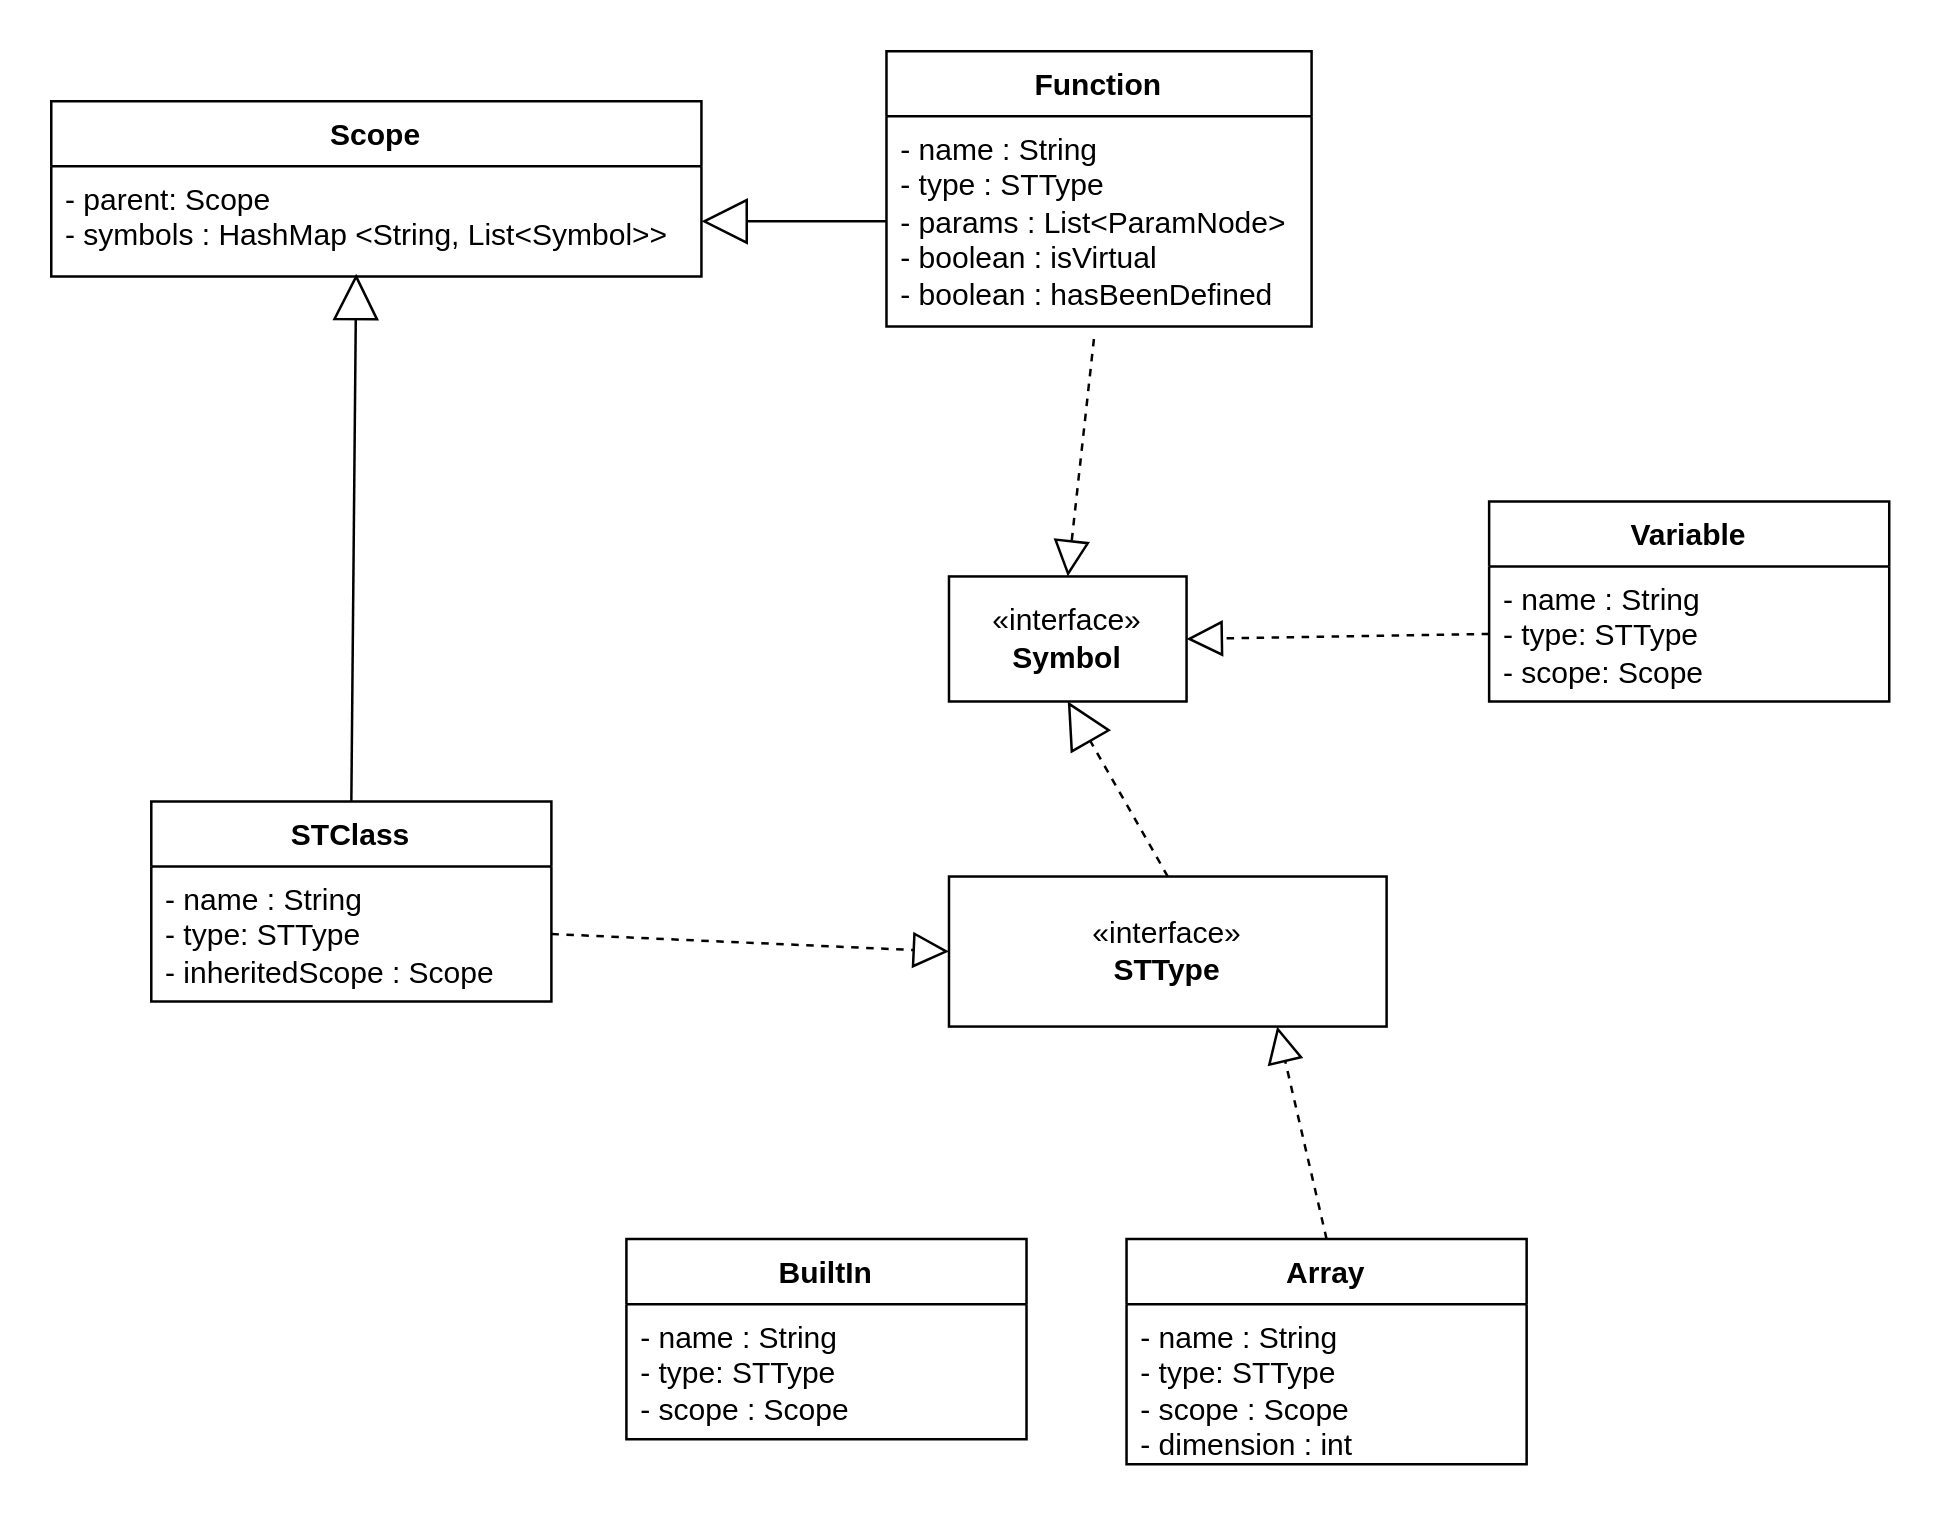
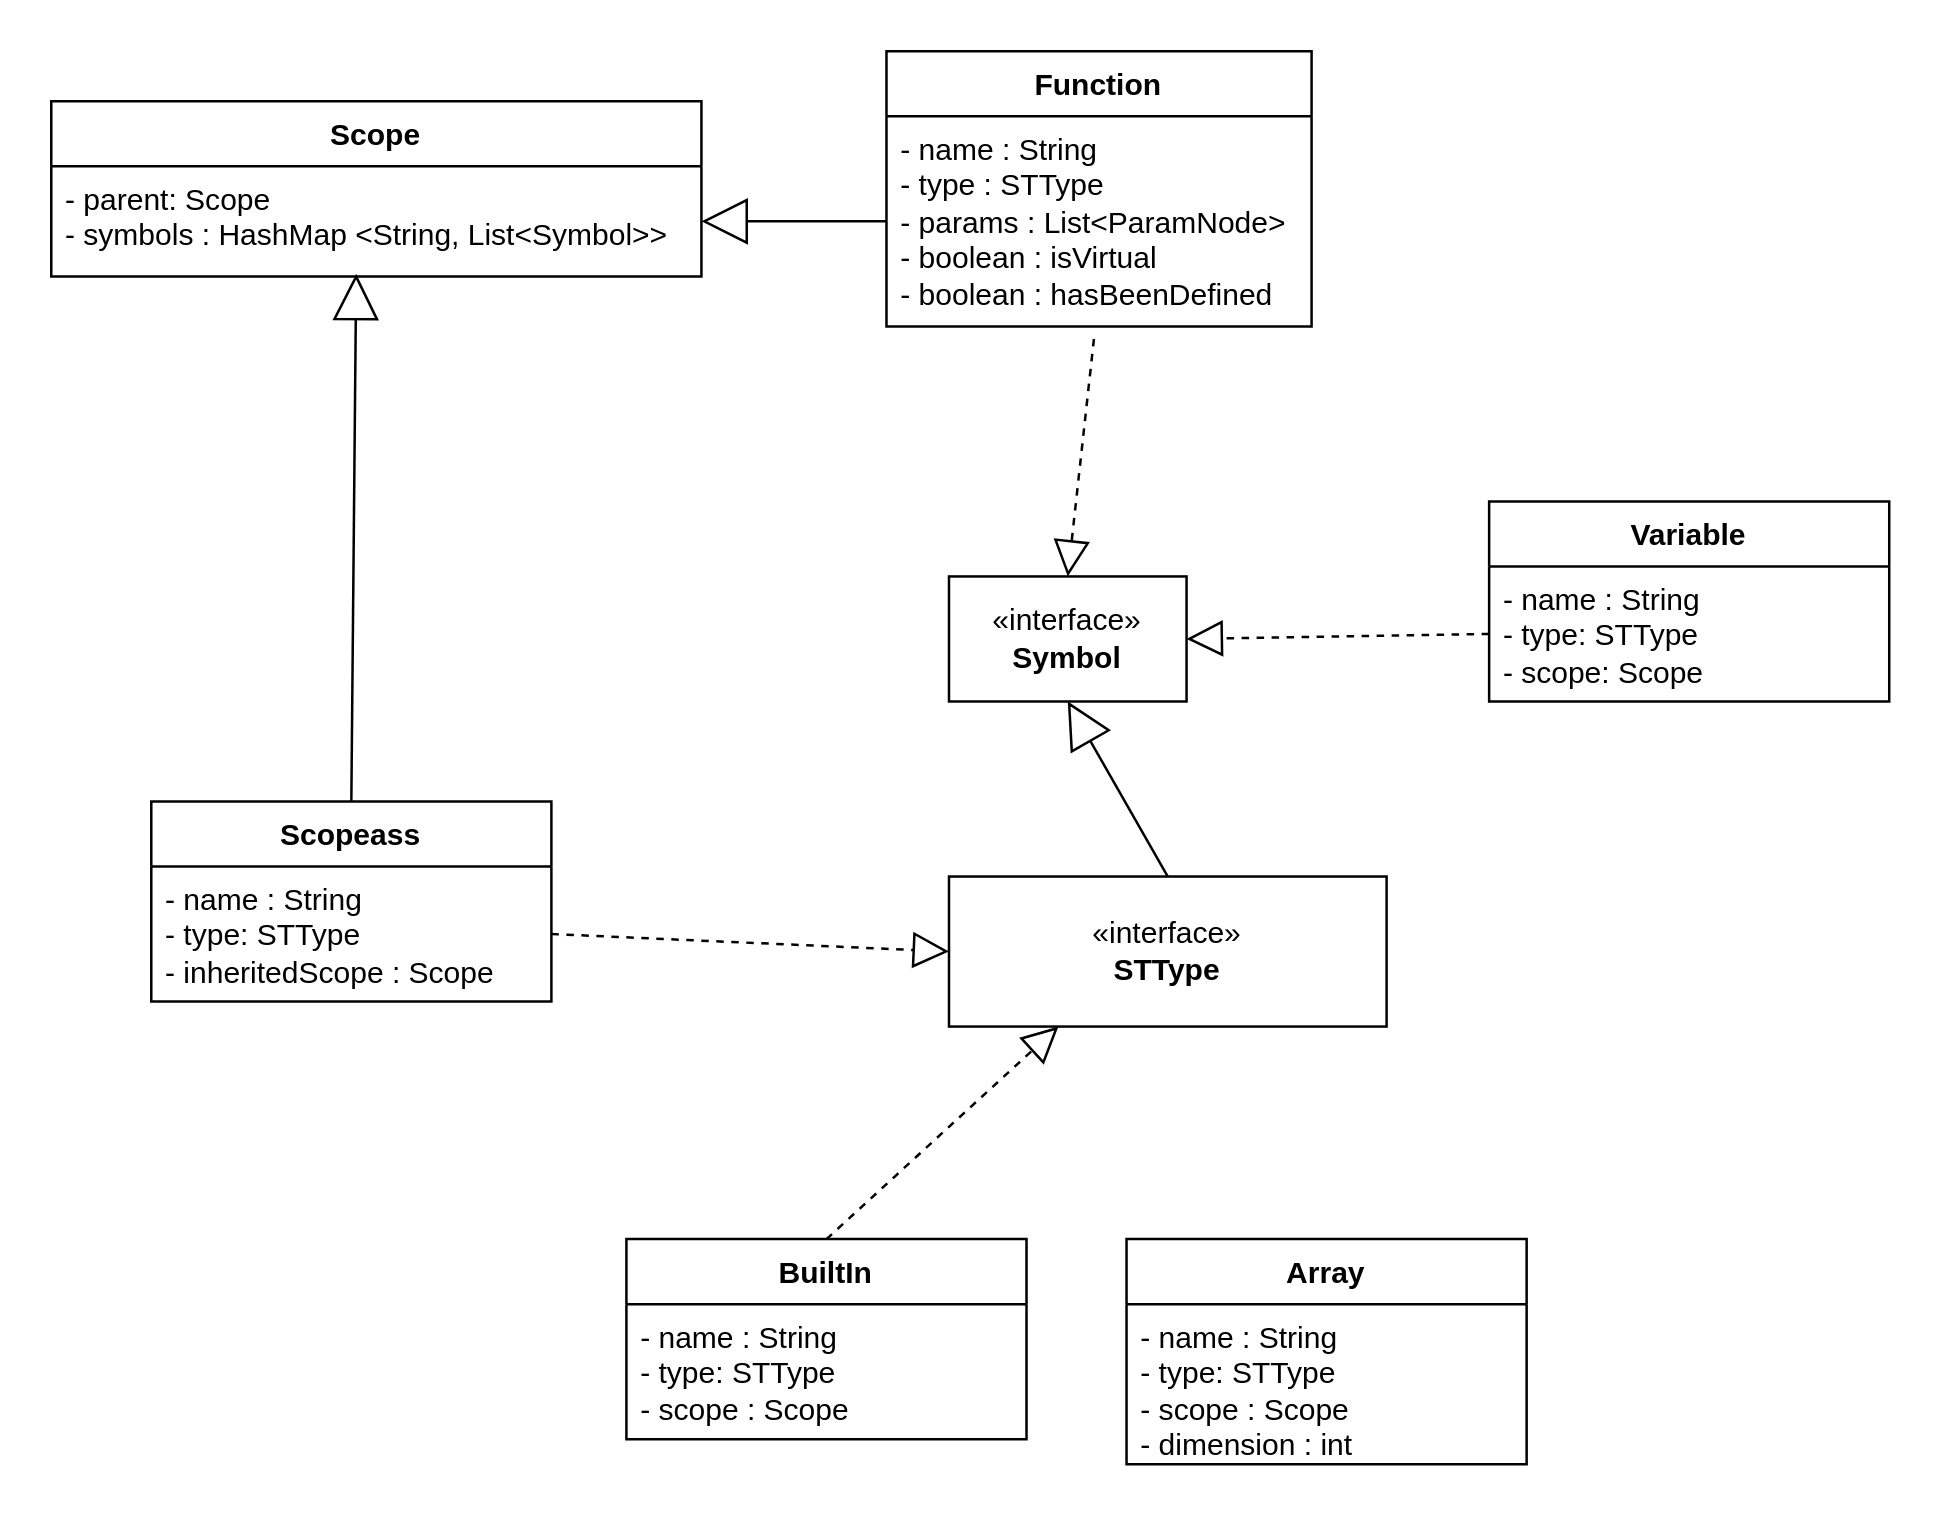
(1129, 809) -> (1129, 809)
(351, 837) -> (351, 837)
none -> (929, 1145)
(1306, 1150) -> none
